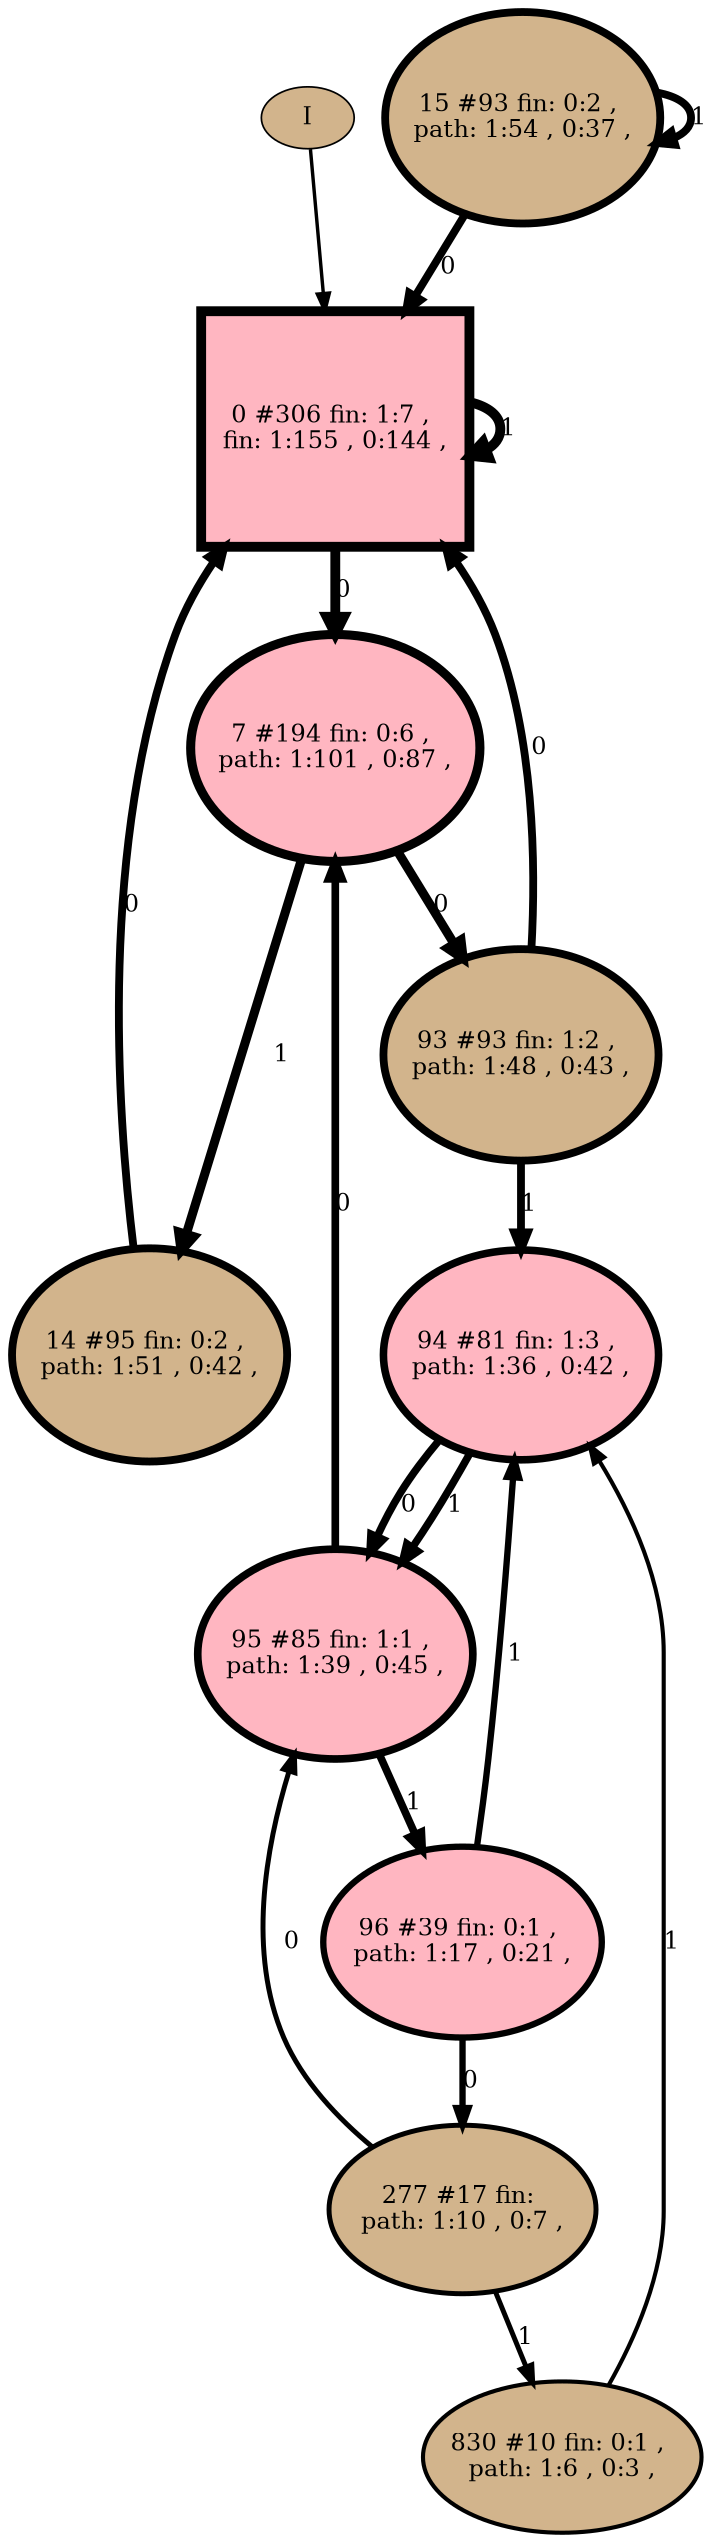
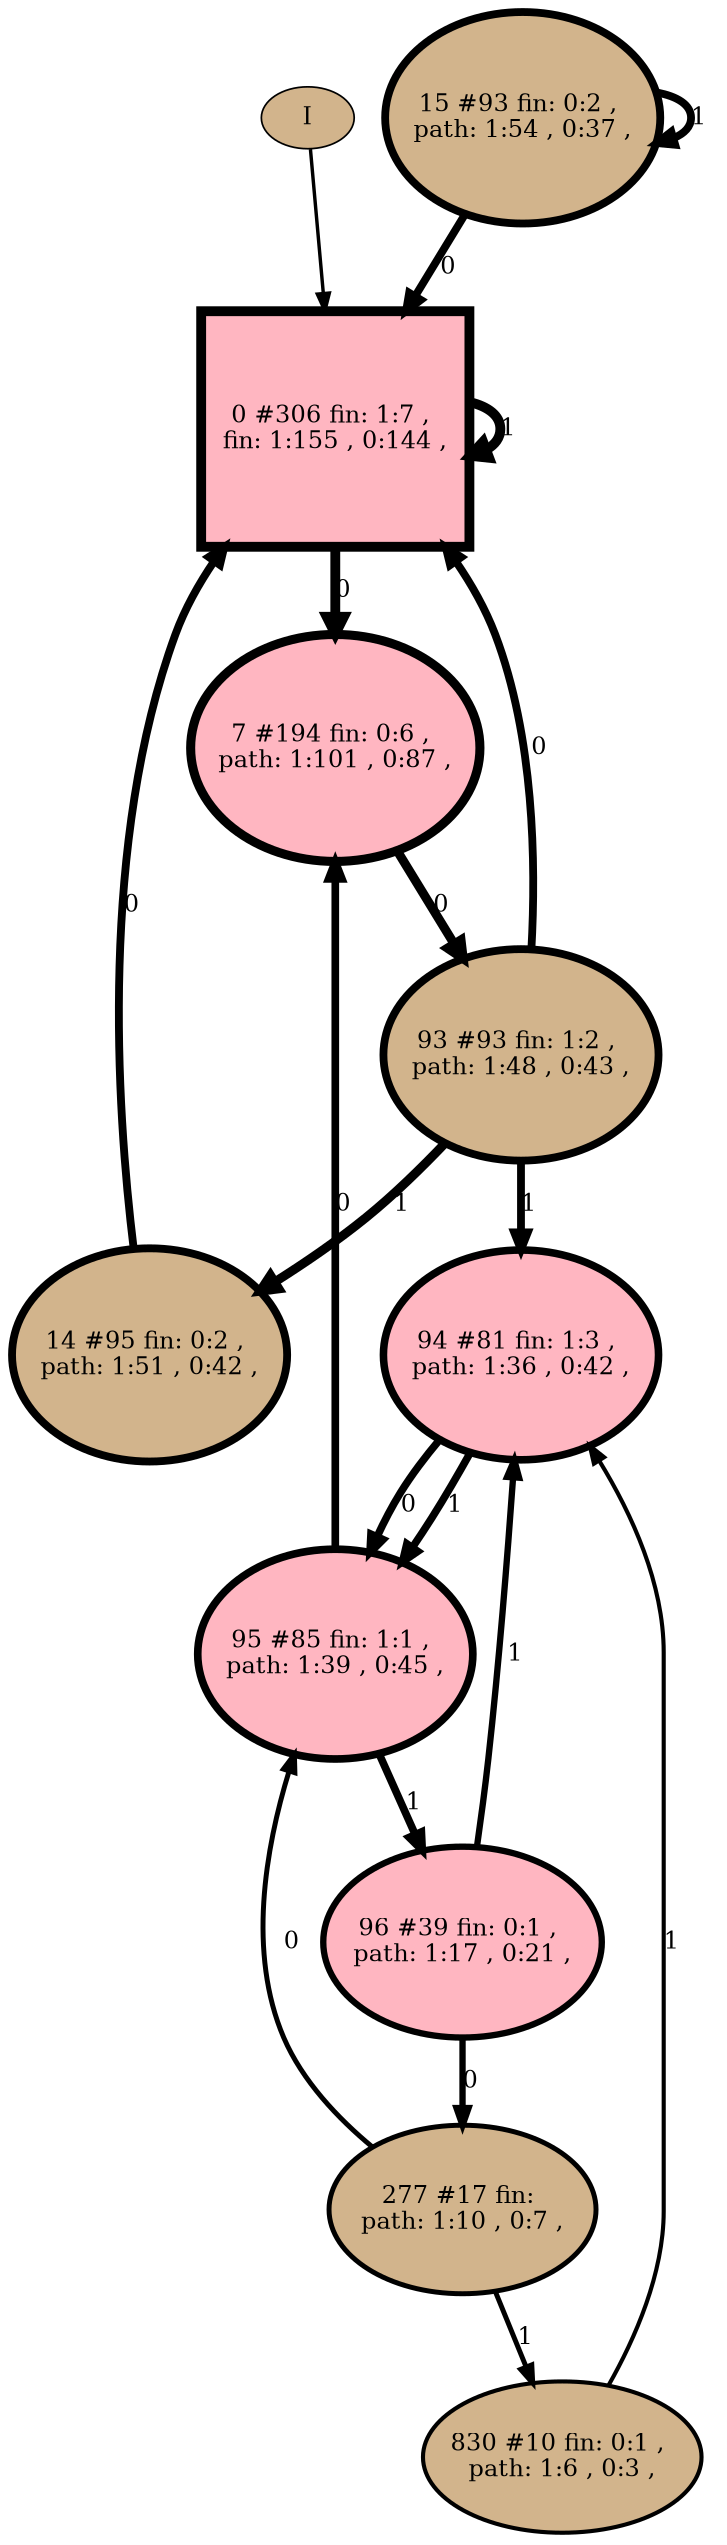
(244, 1046) -> (365, 1218)
